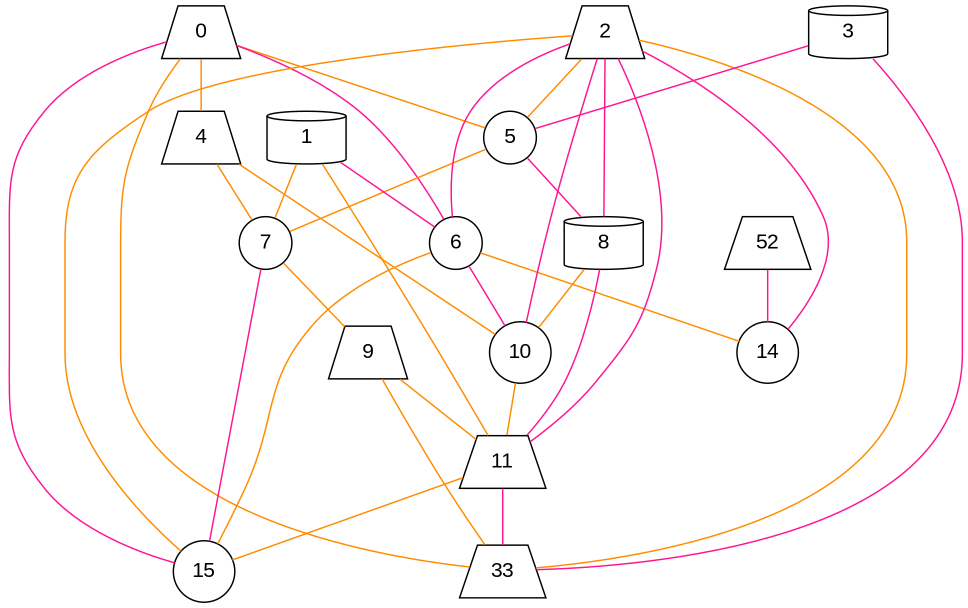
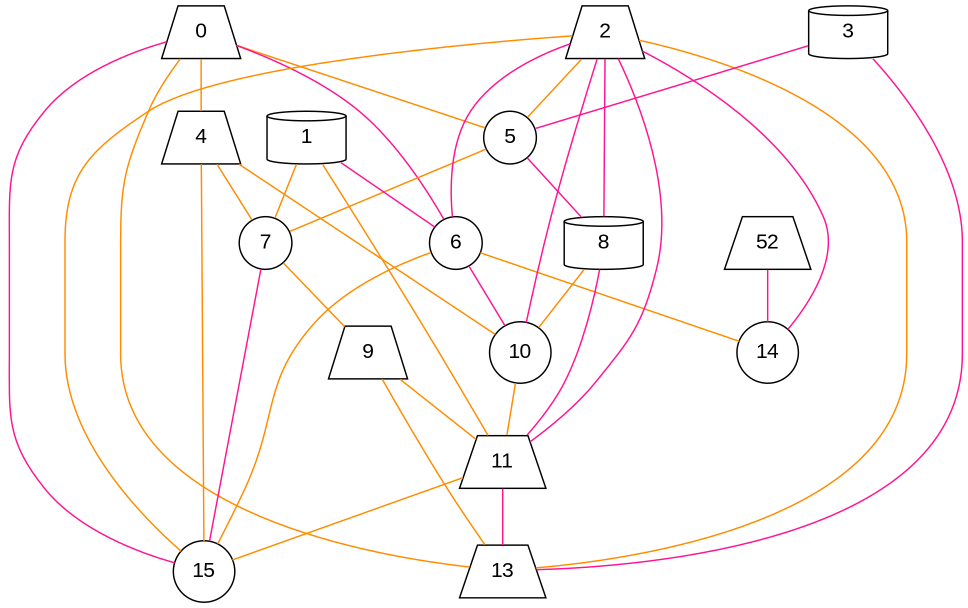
none -> (203, 353)
(503, 571) -> (503, 571)
